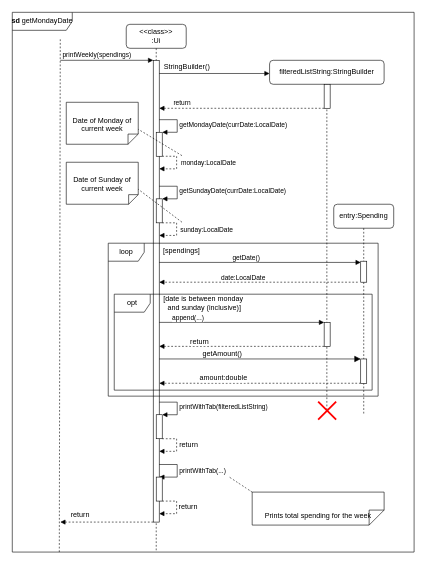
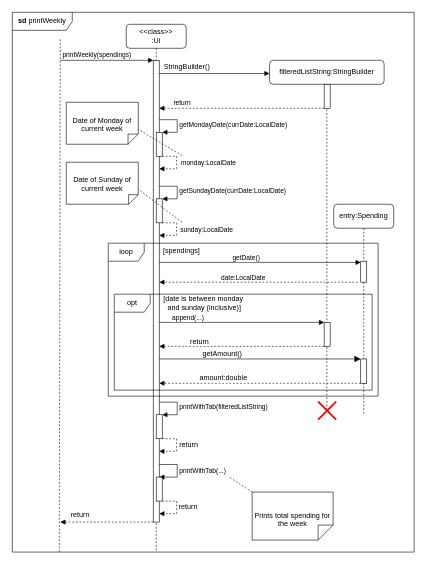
(42, 21) -> (42, 21)
(318, 509) -> (293, 516)
